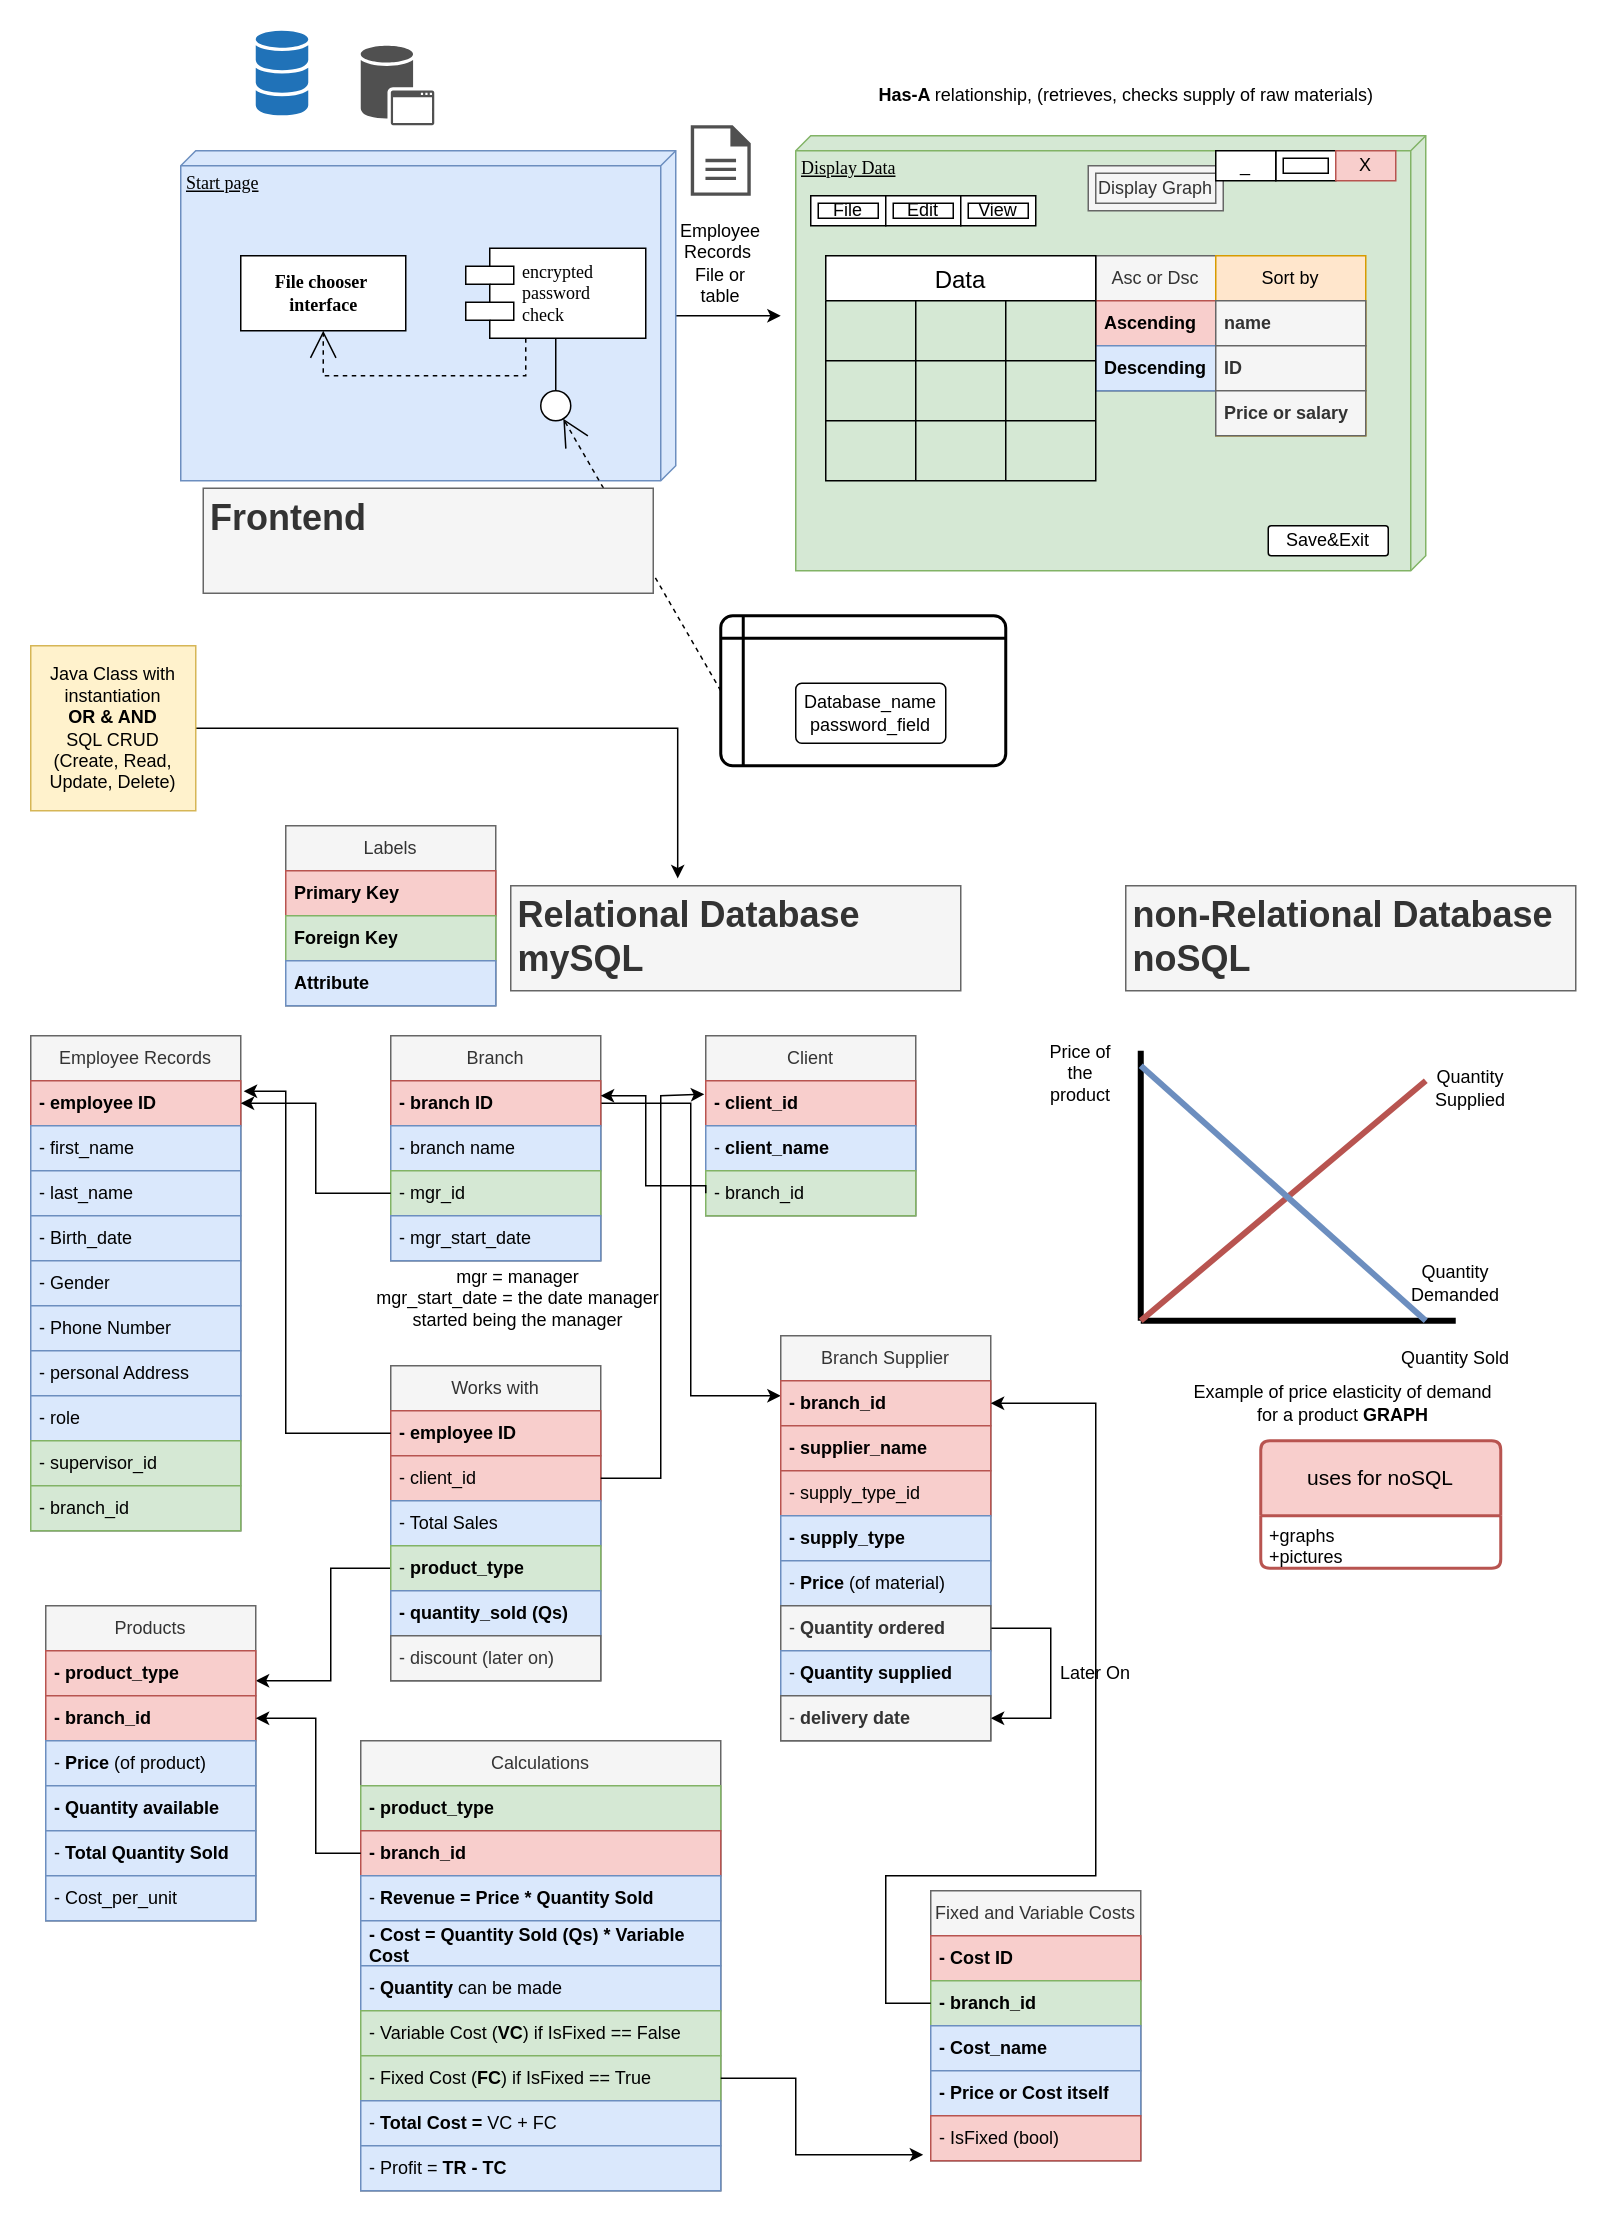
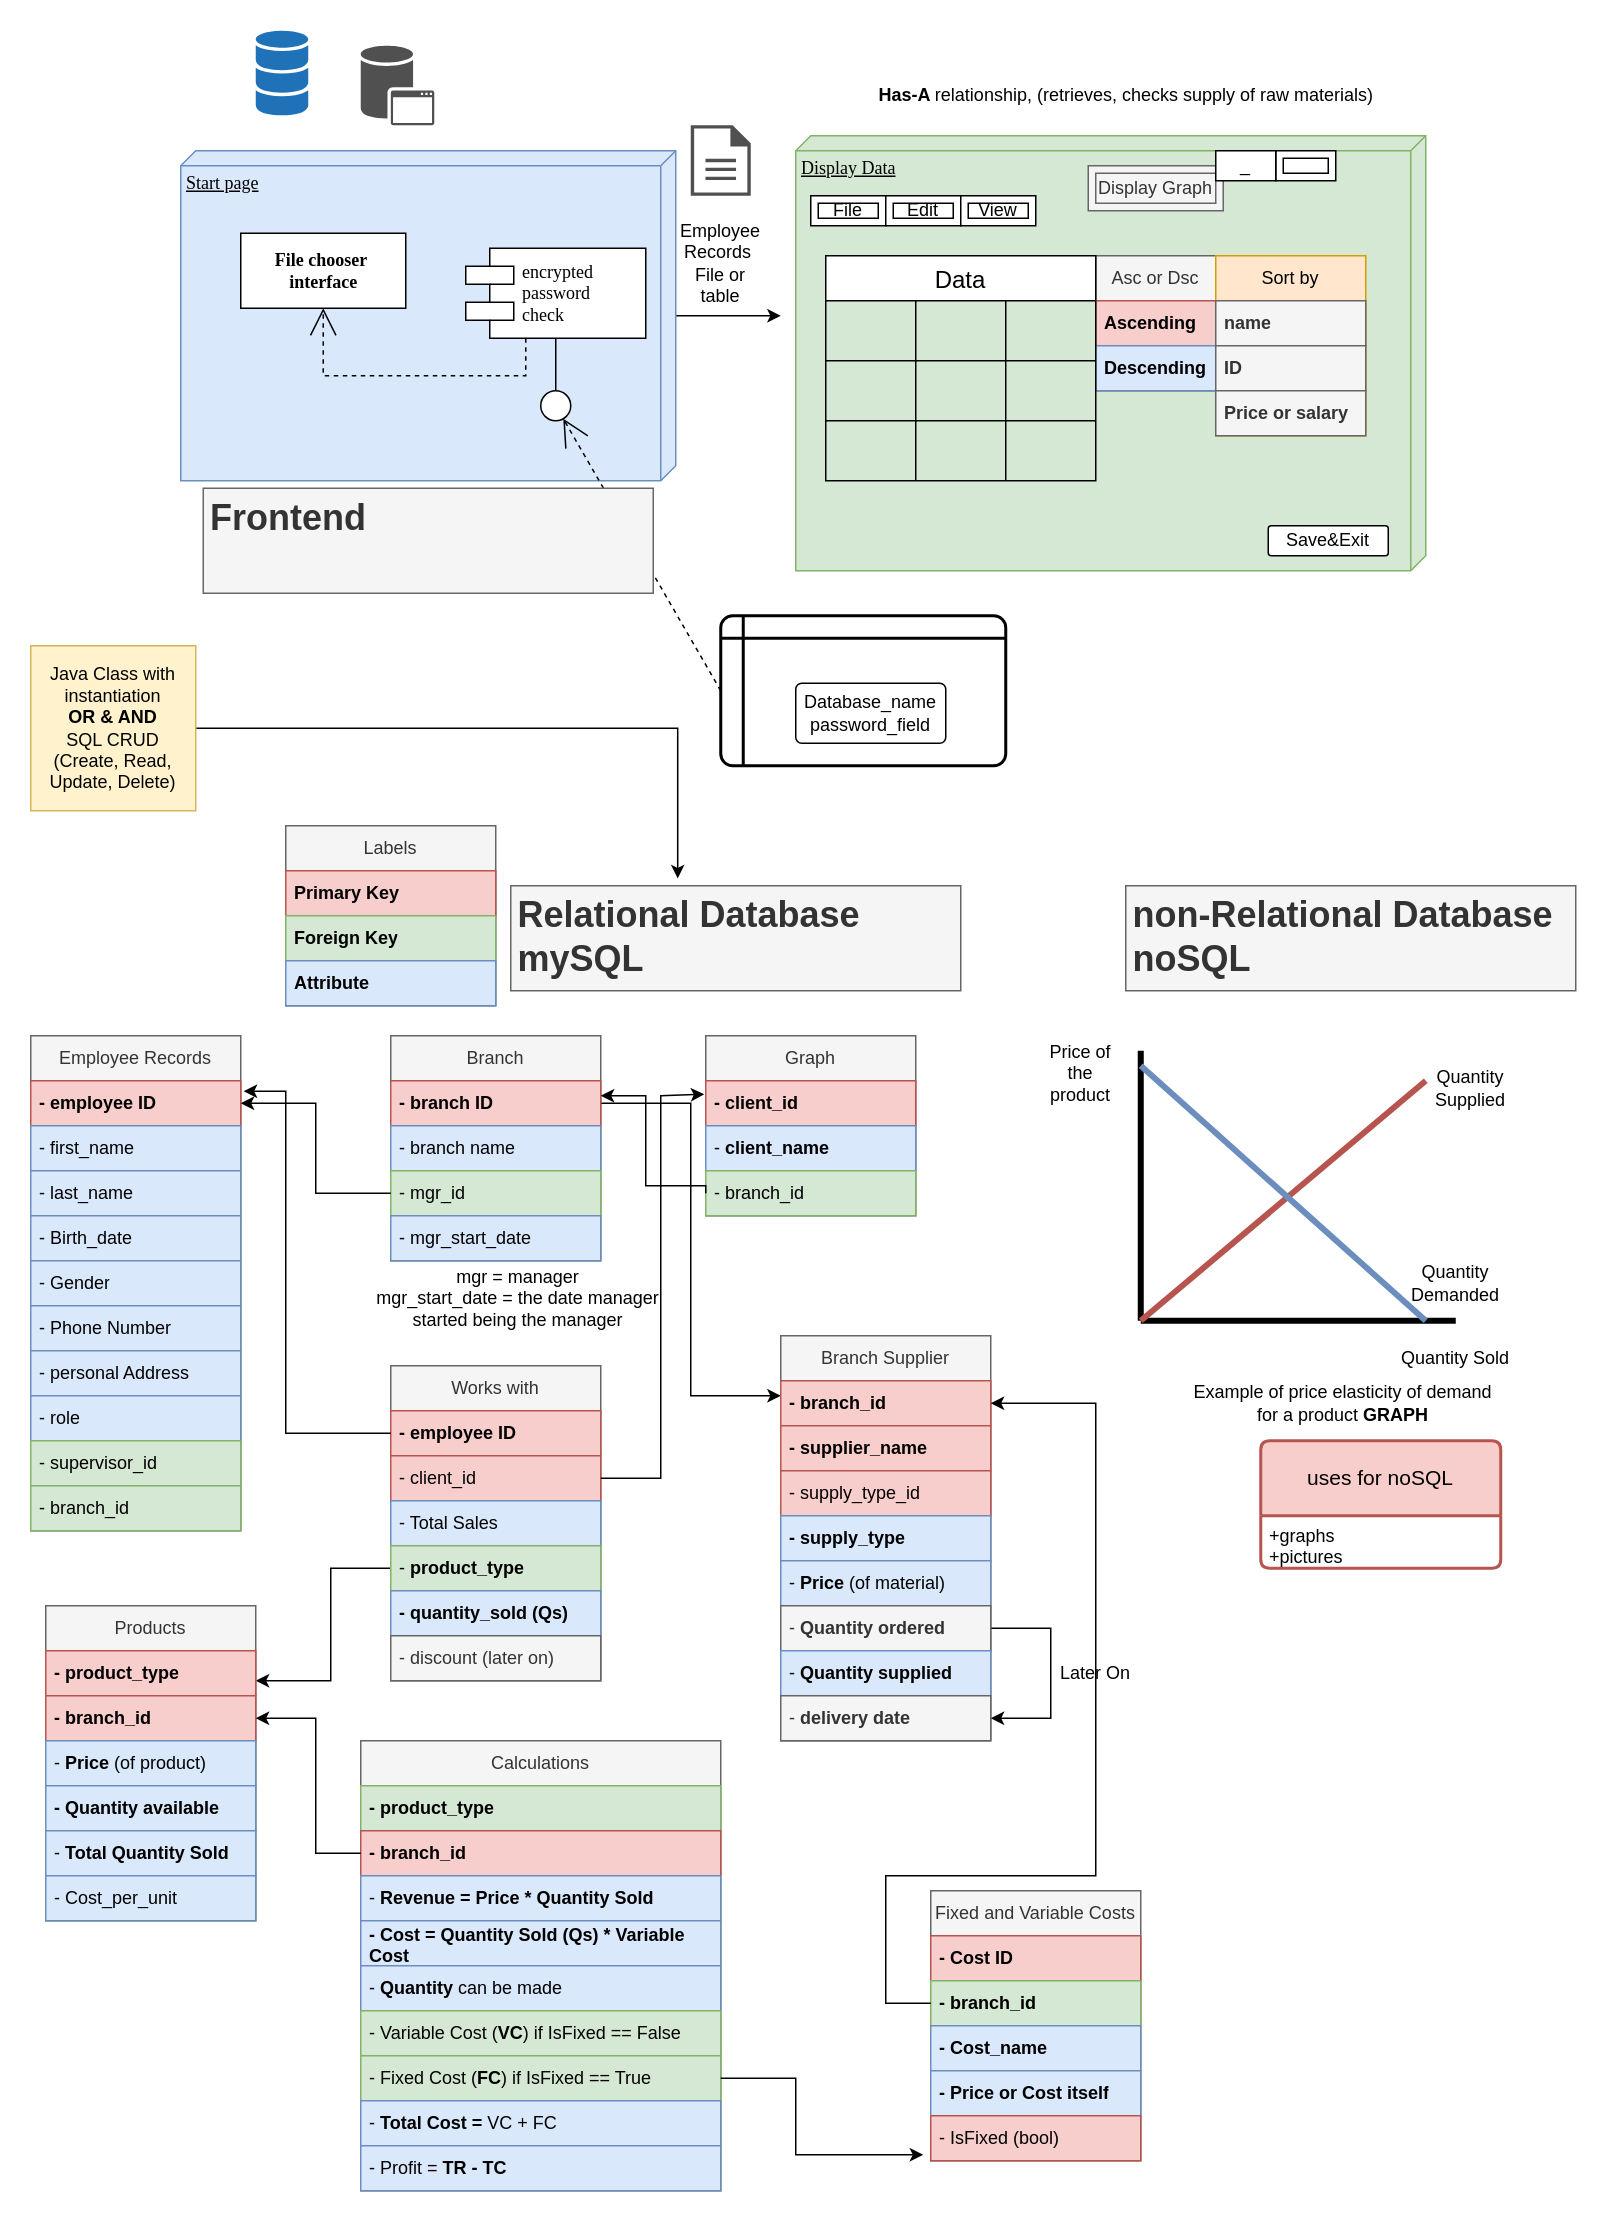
(1366, 166) -> none
(323, 293) -> (323, 271)
(811, 1058) -> (811, 1058)
